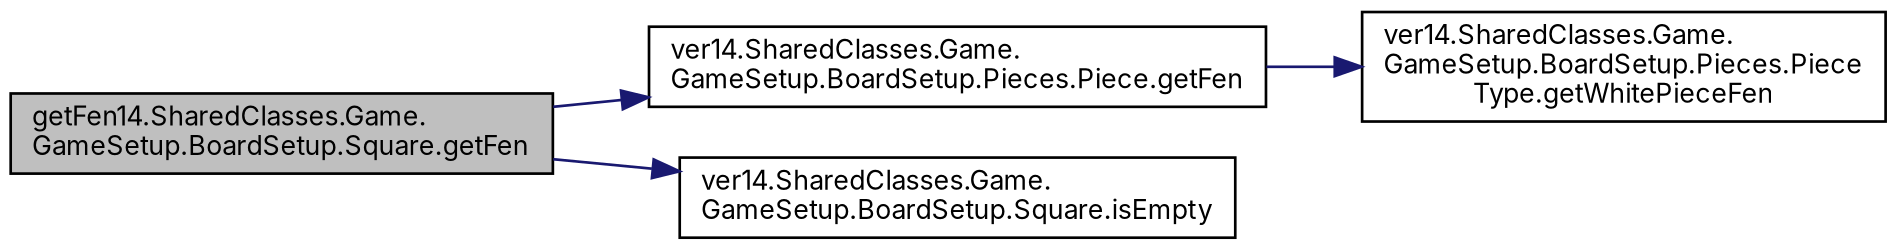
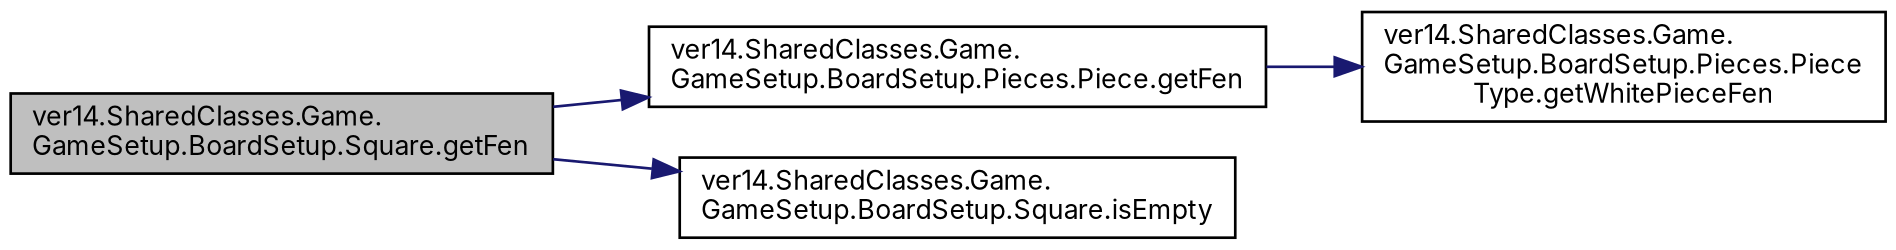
(282, 134) -> (282, 134)
